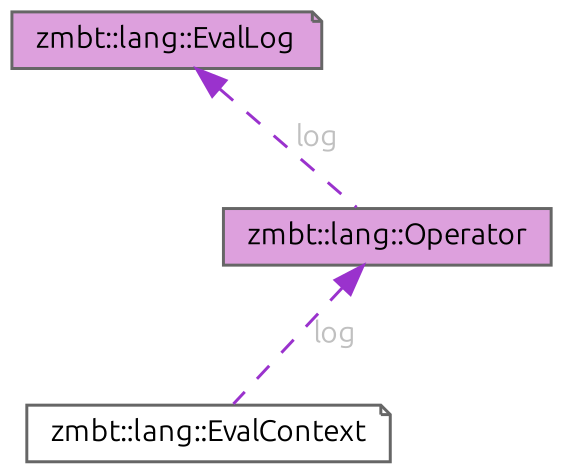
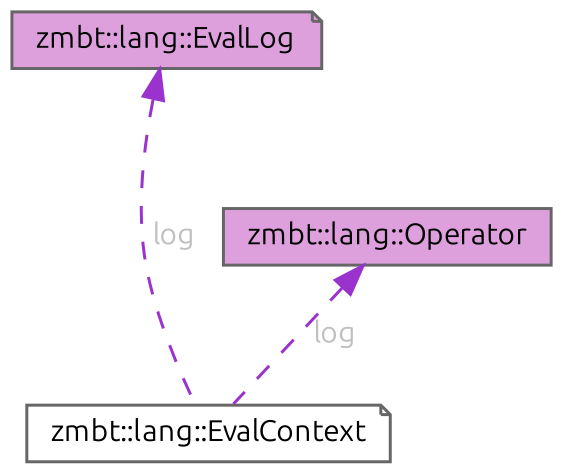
(288, 148) -> (145, 256)
